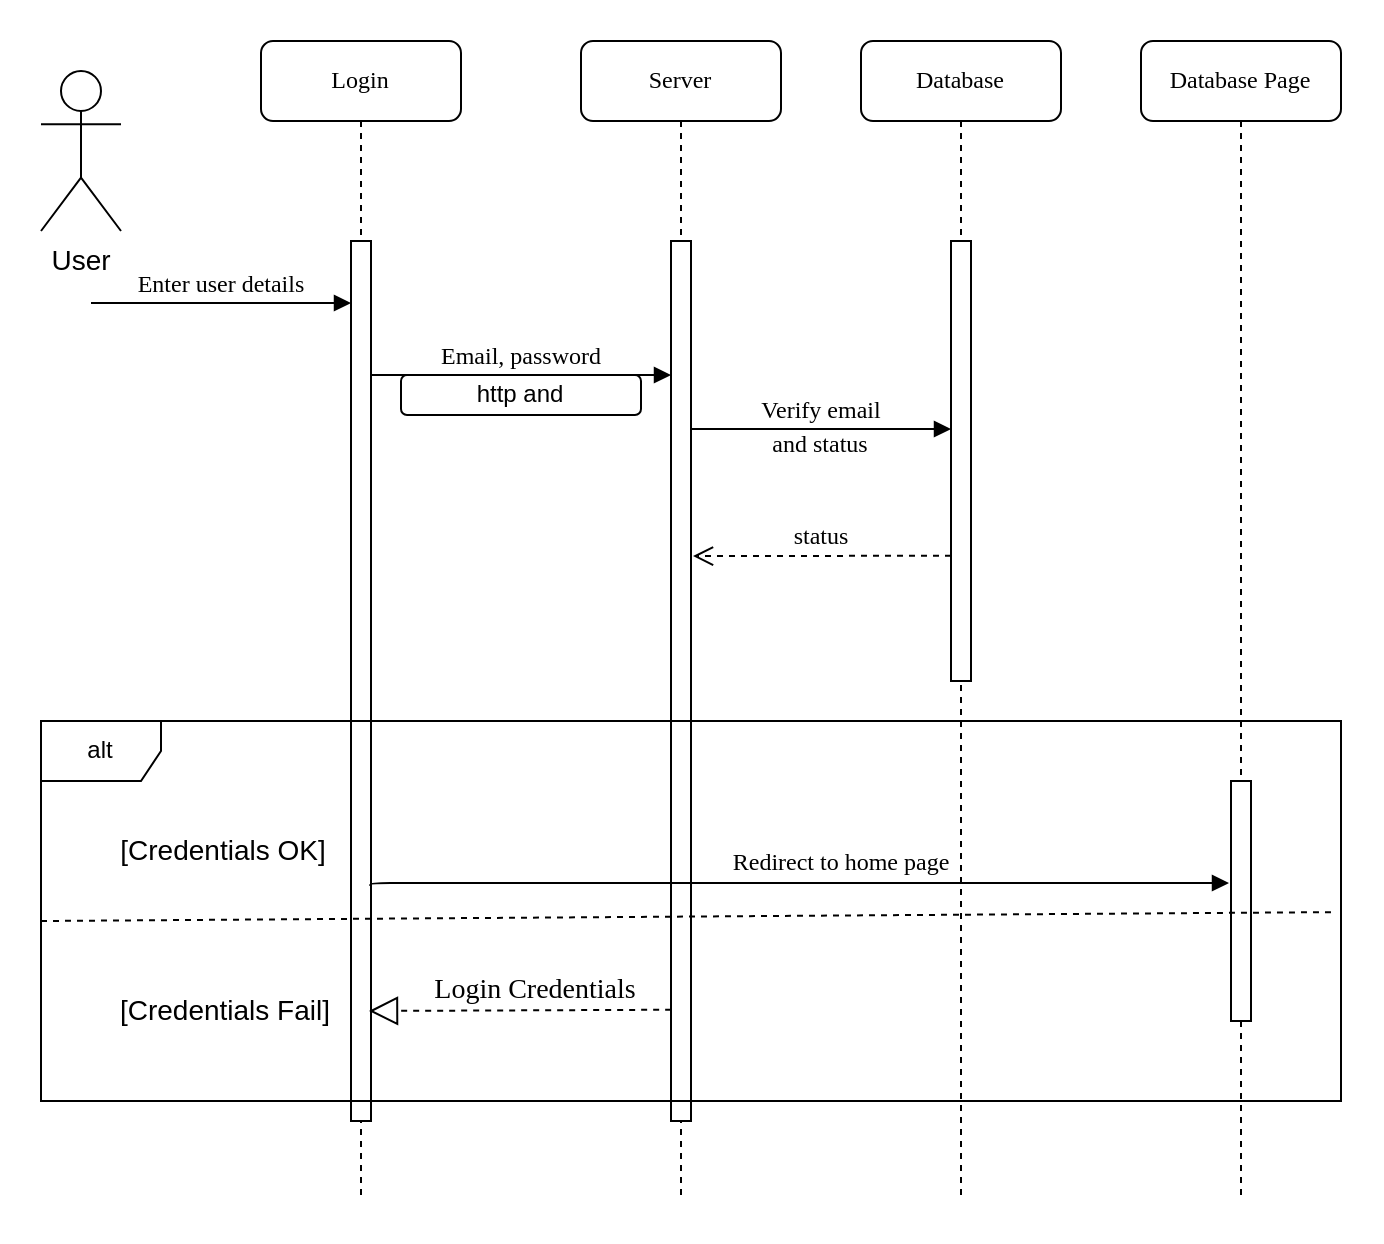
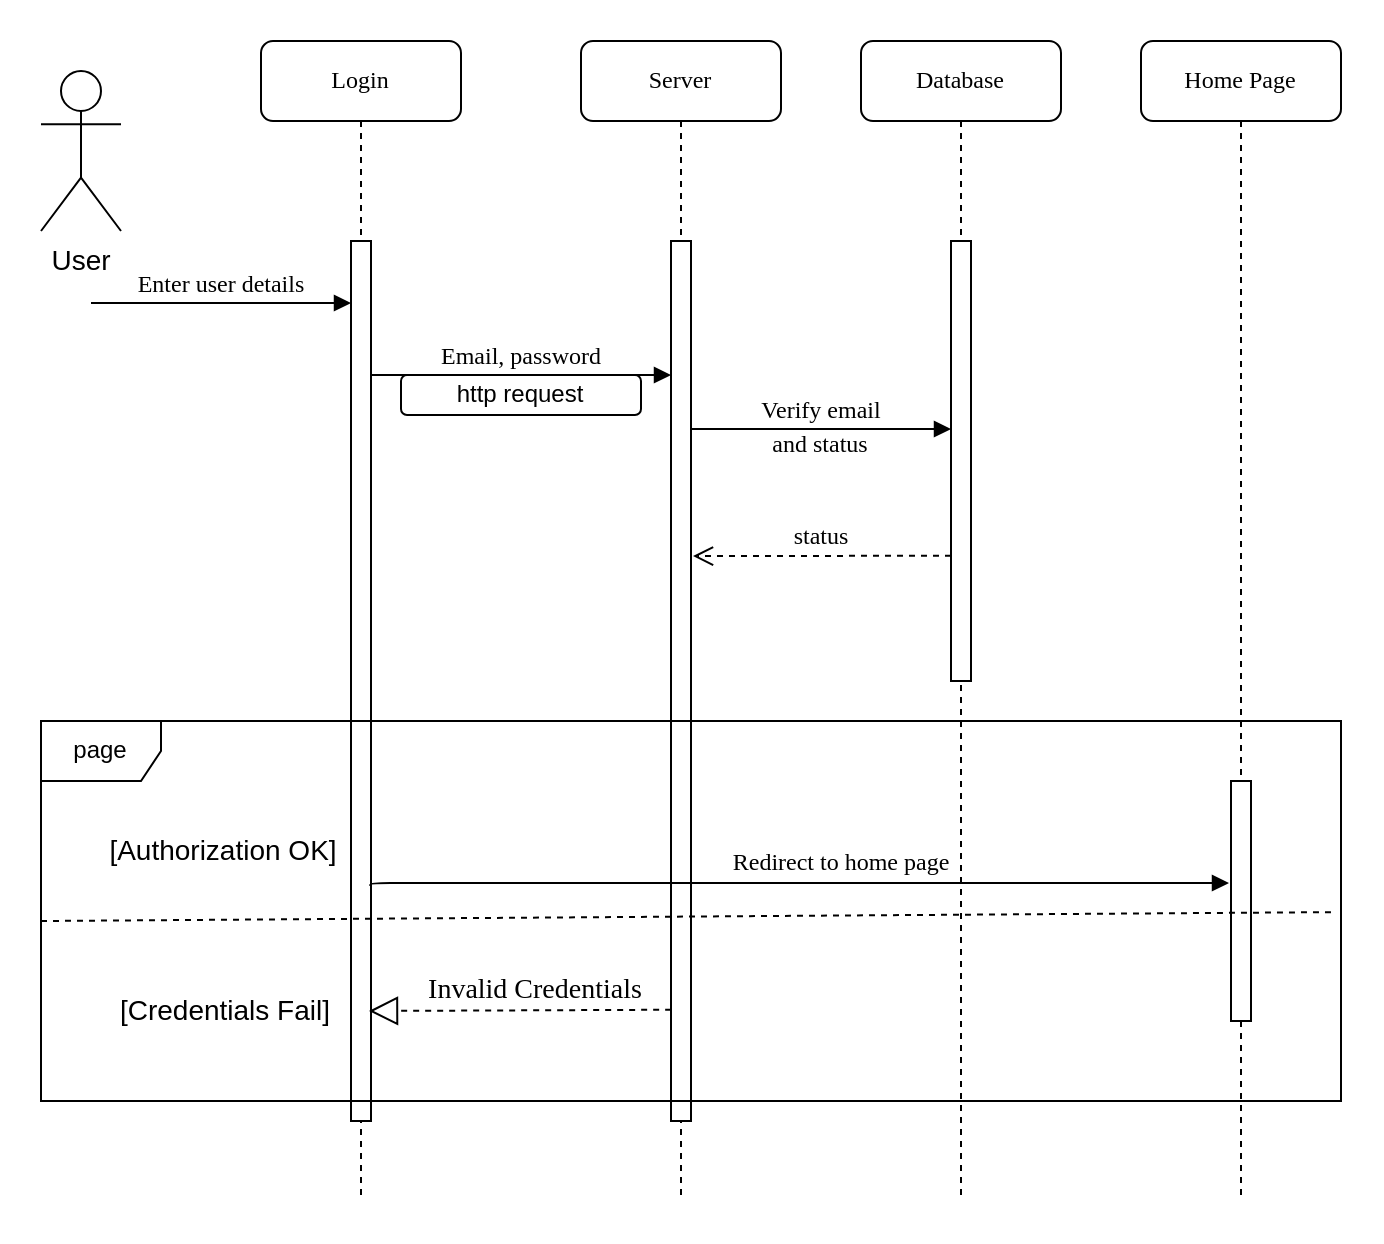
(1241, 81) -> (1241, 81)
(521, 395) -> (521, 395)
(101, 751) -> (101, 751)
(224, 851) -> (224, 851)
(536, 991) -> (536, 991)
